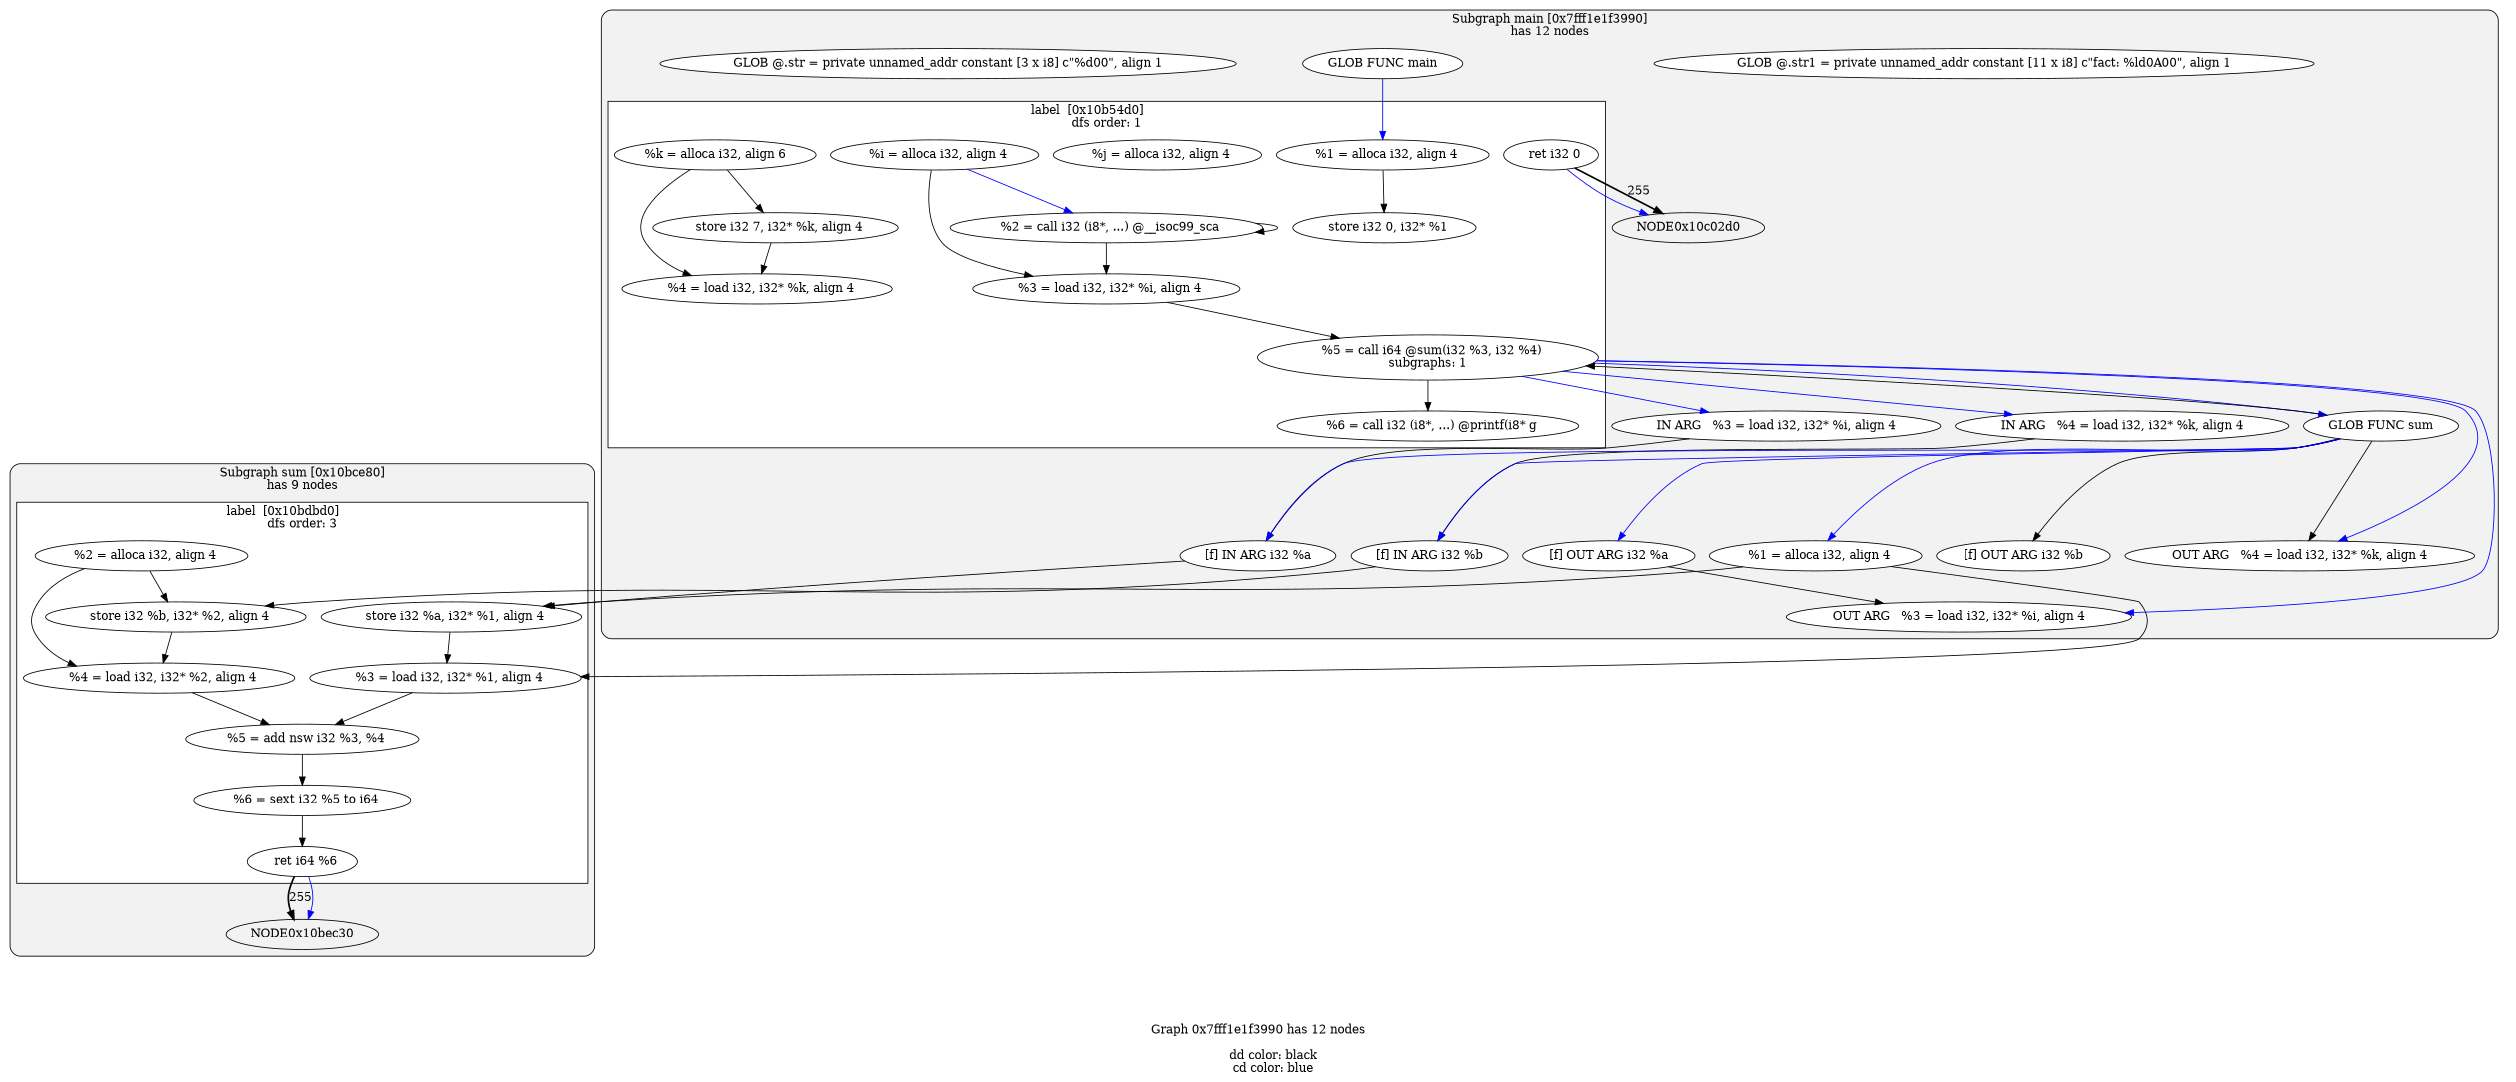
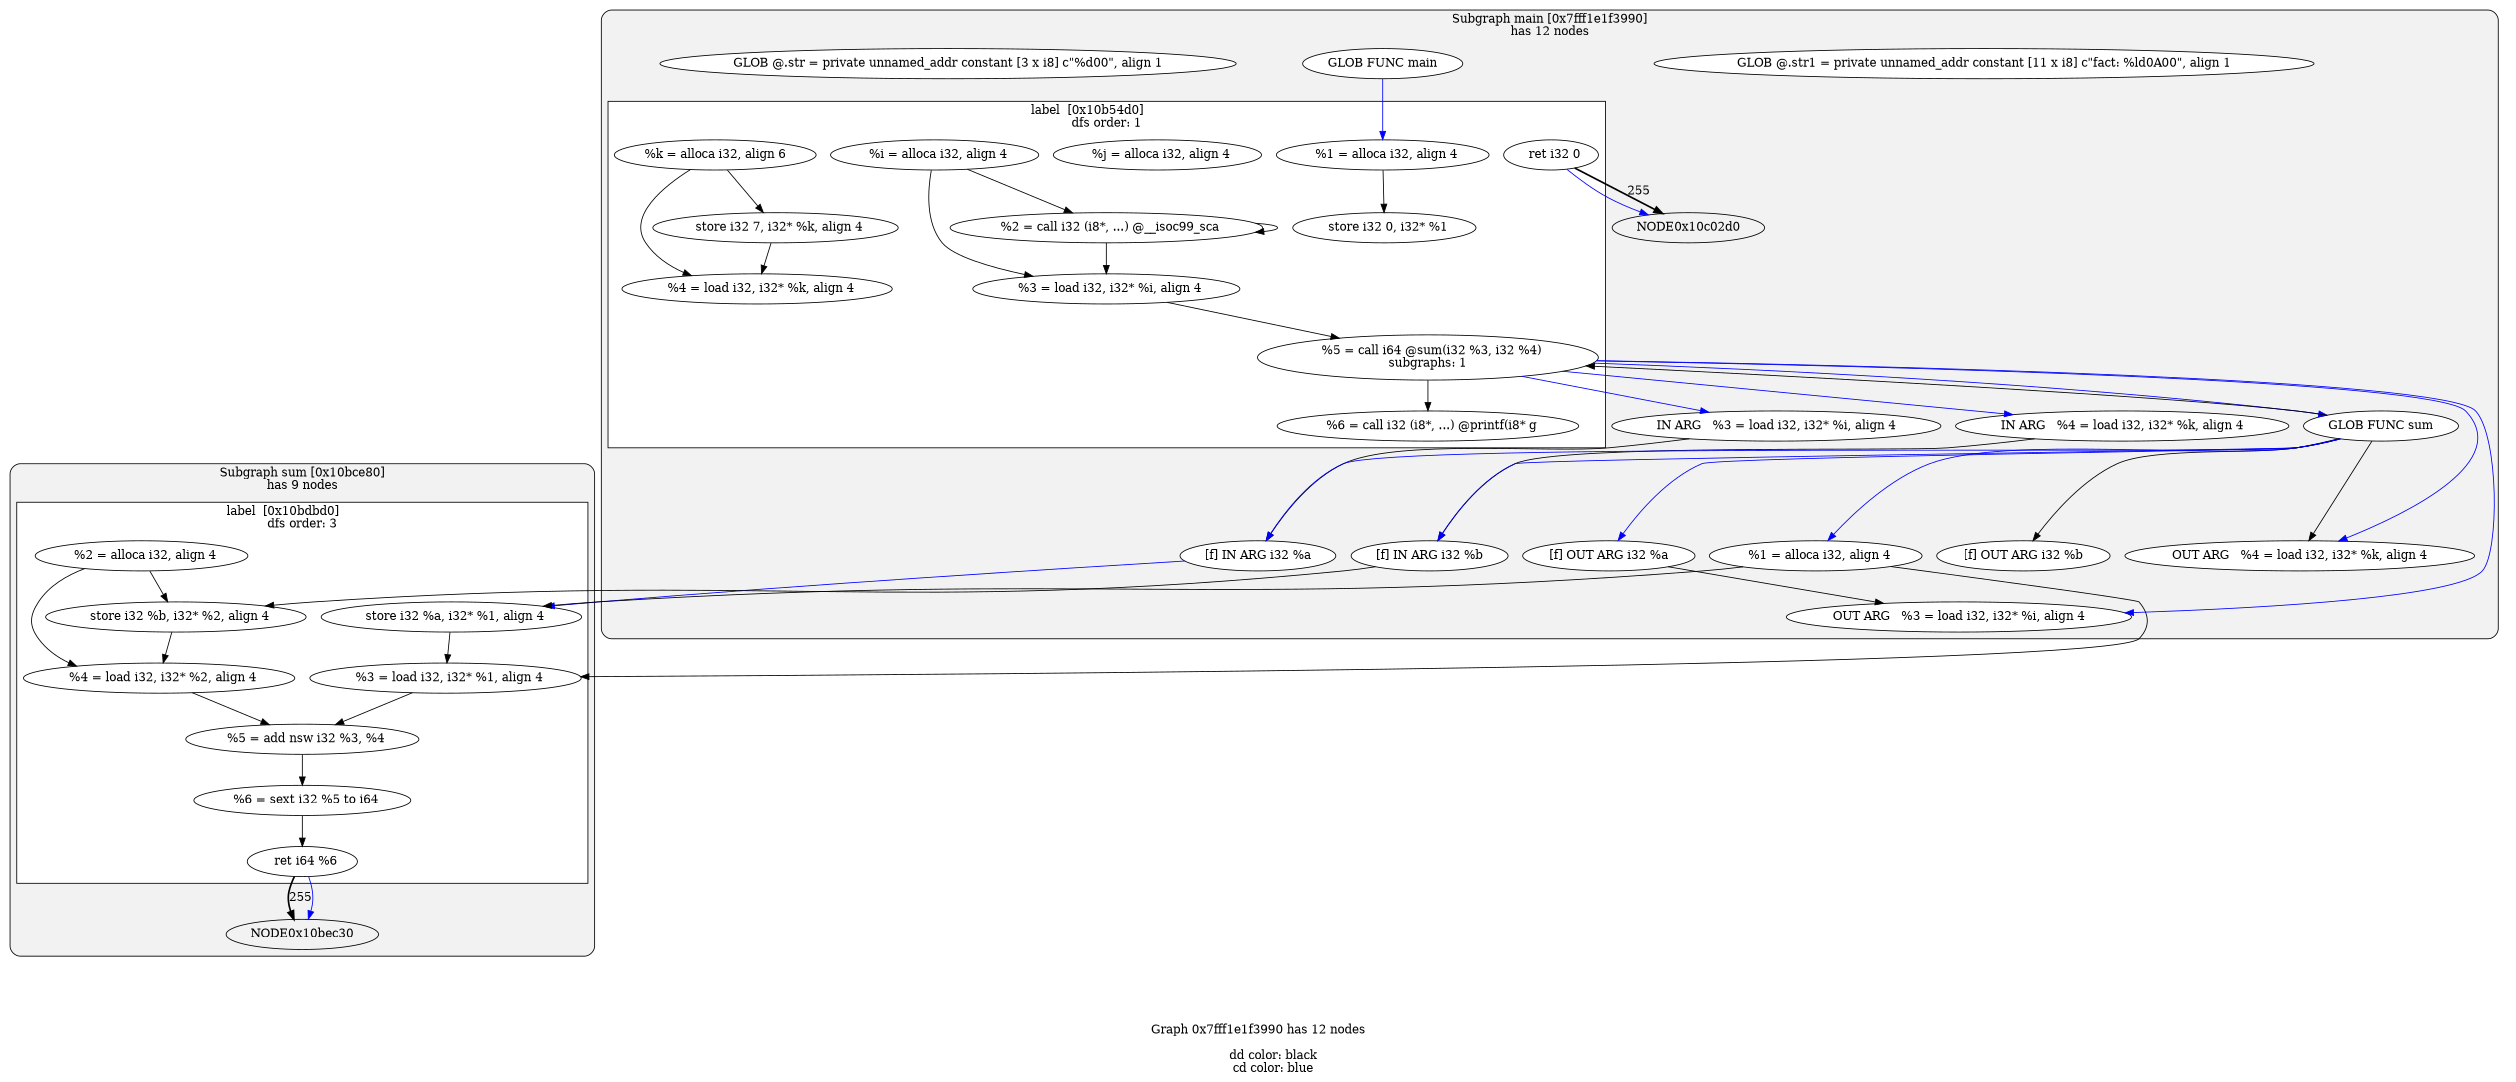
(1016, 189) -> (1016, 189)
(869, 581) -> (869, 581)
